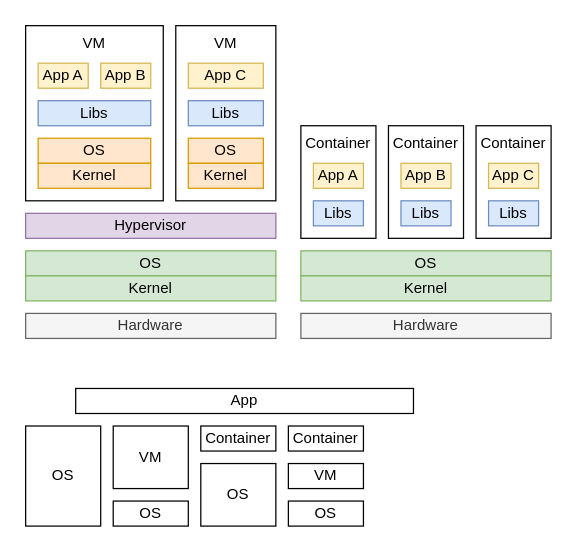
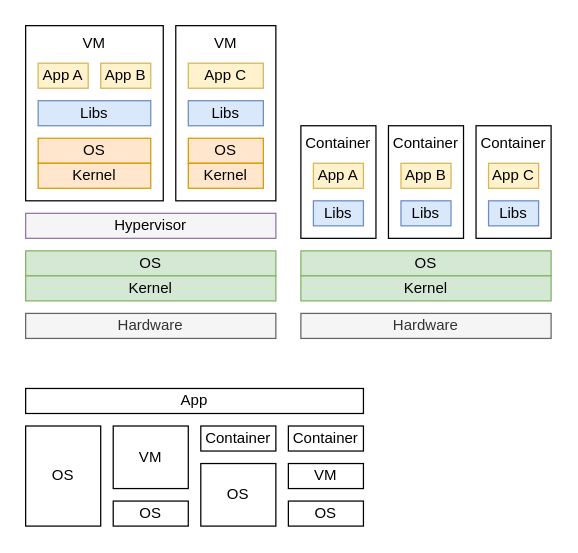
(151, 226) -> (151, 226)
(244, 401) -> (194, 401)
